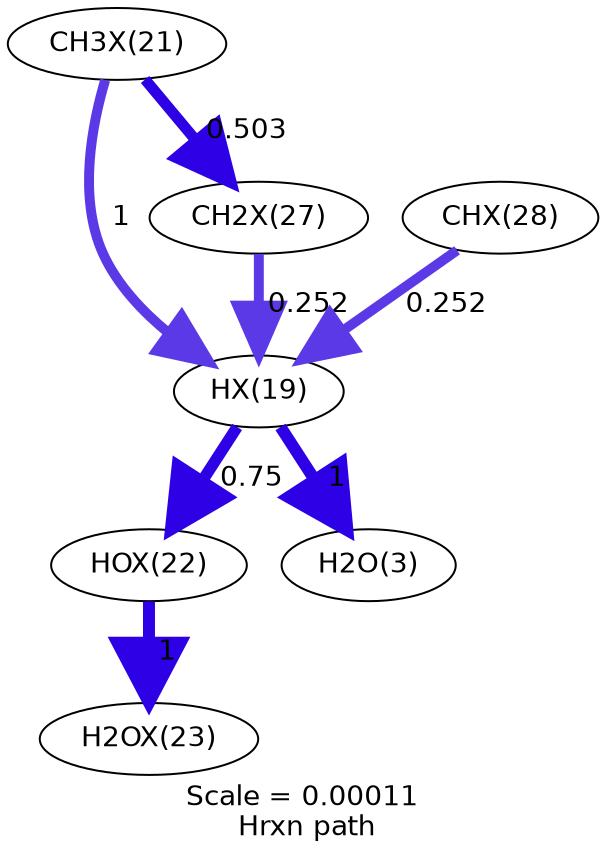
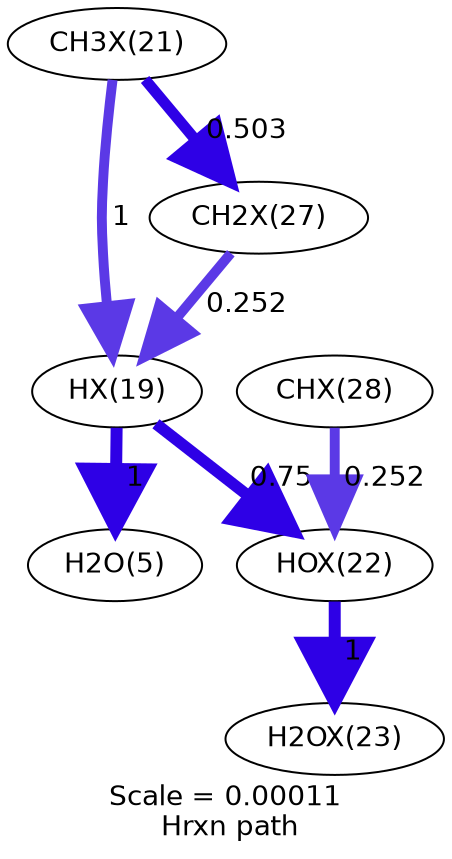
(400, 291) -> (335, 454)
(369, 565) -> (115, 565)
